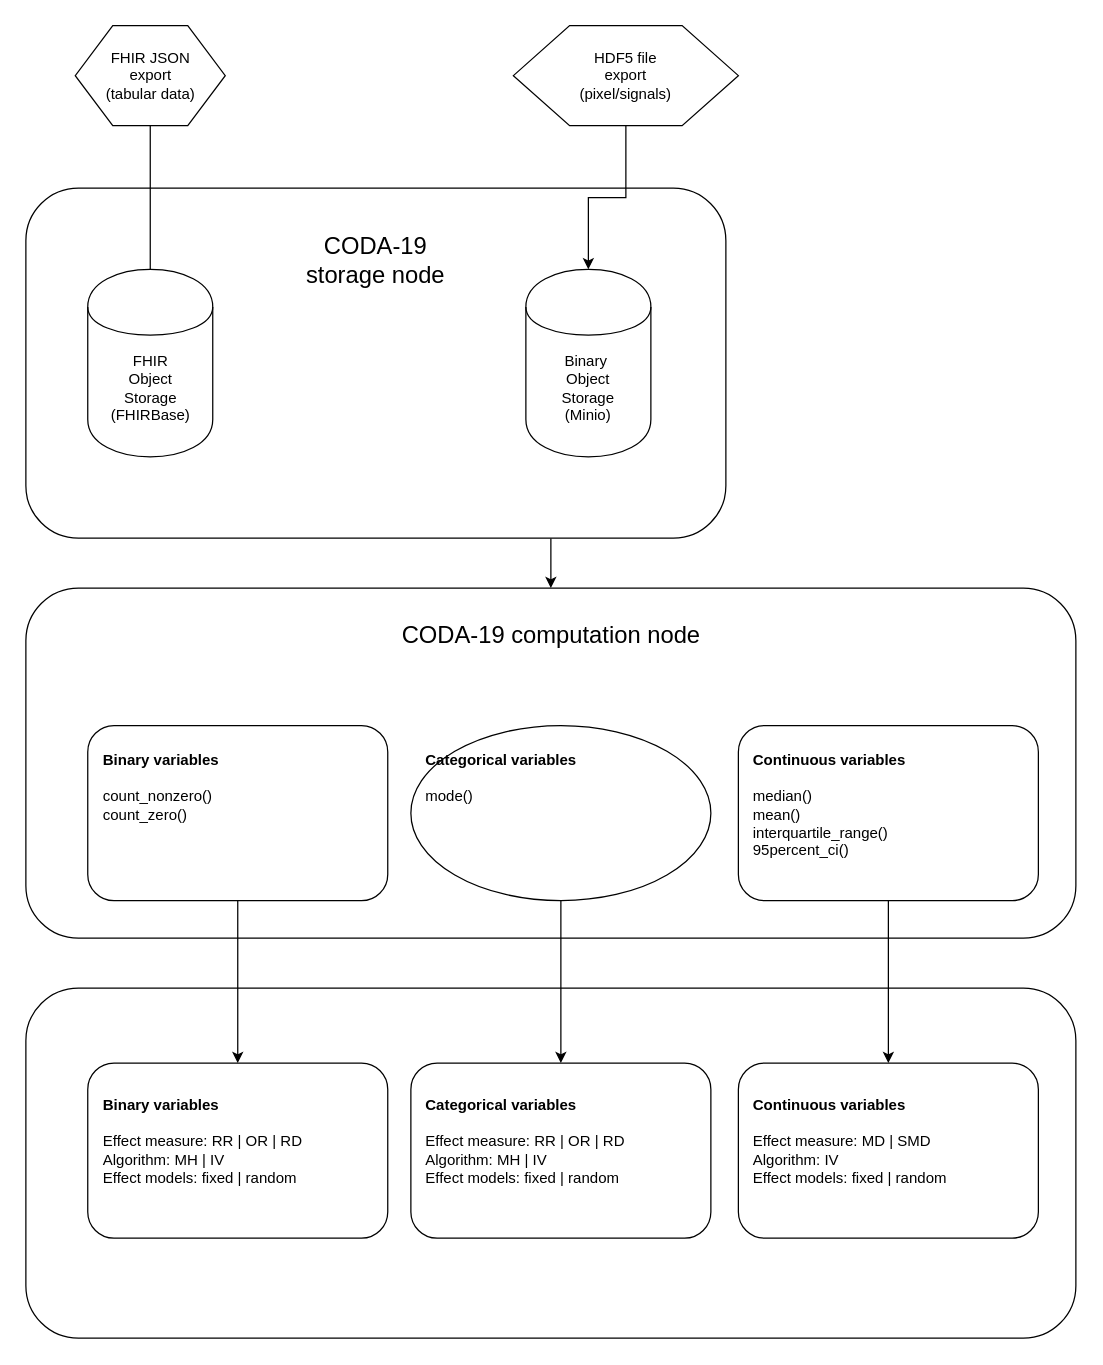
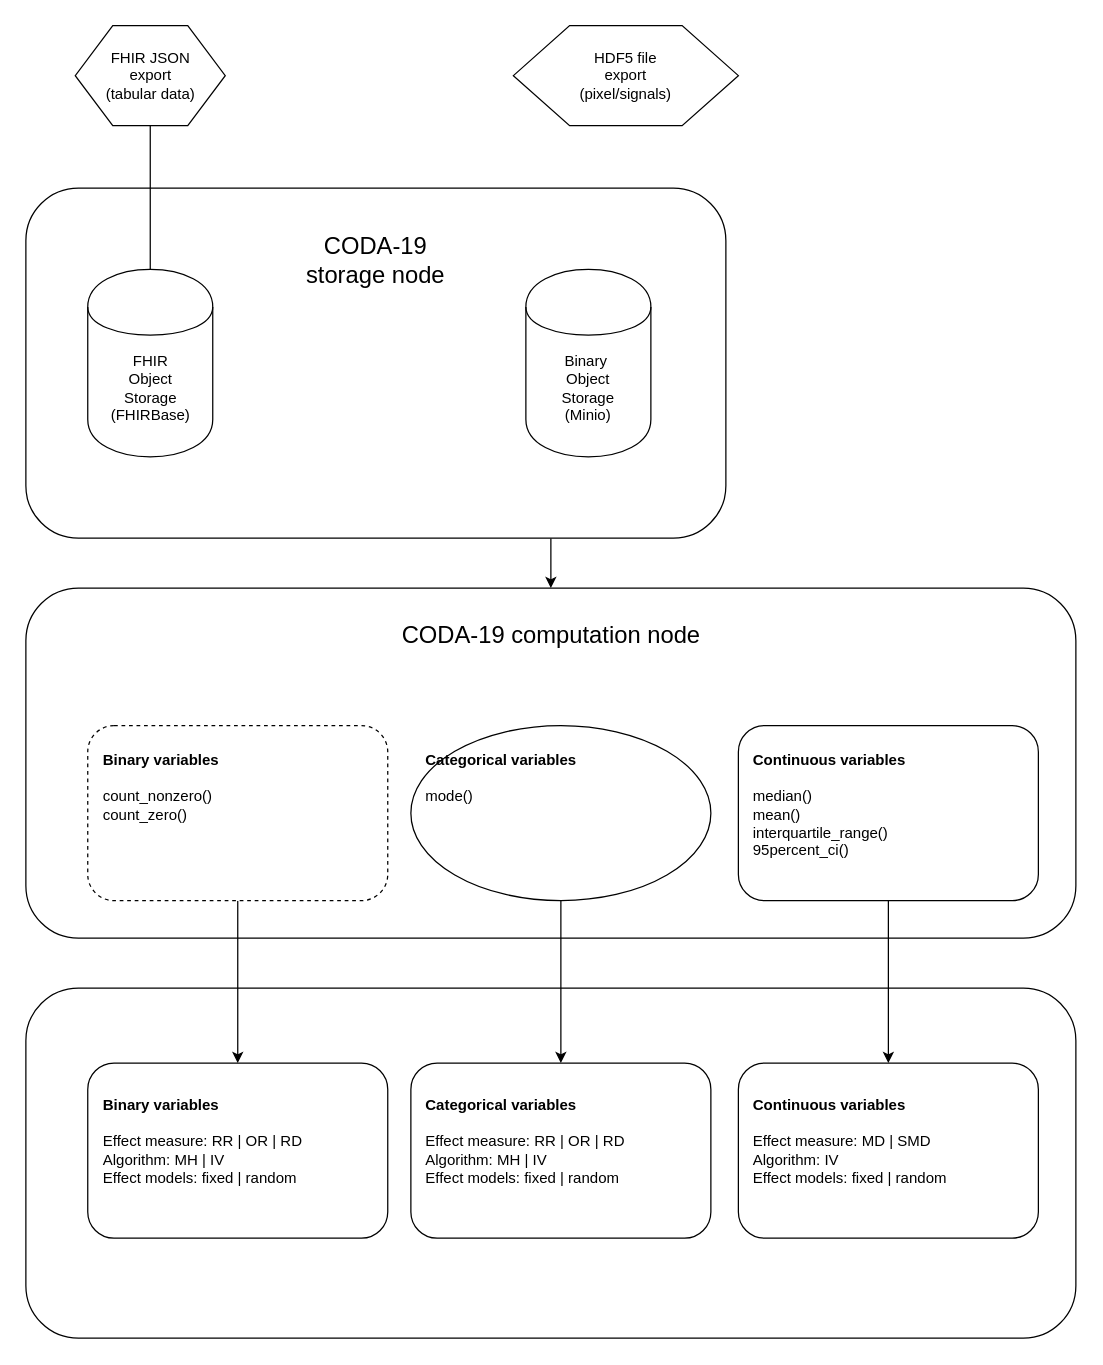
(611, 198) -> none
(238, 813) -> (238, 813)
